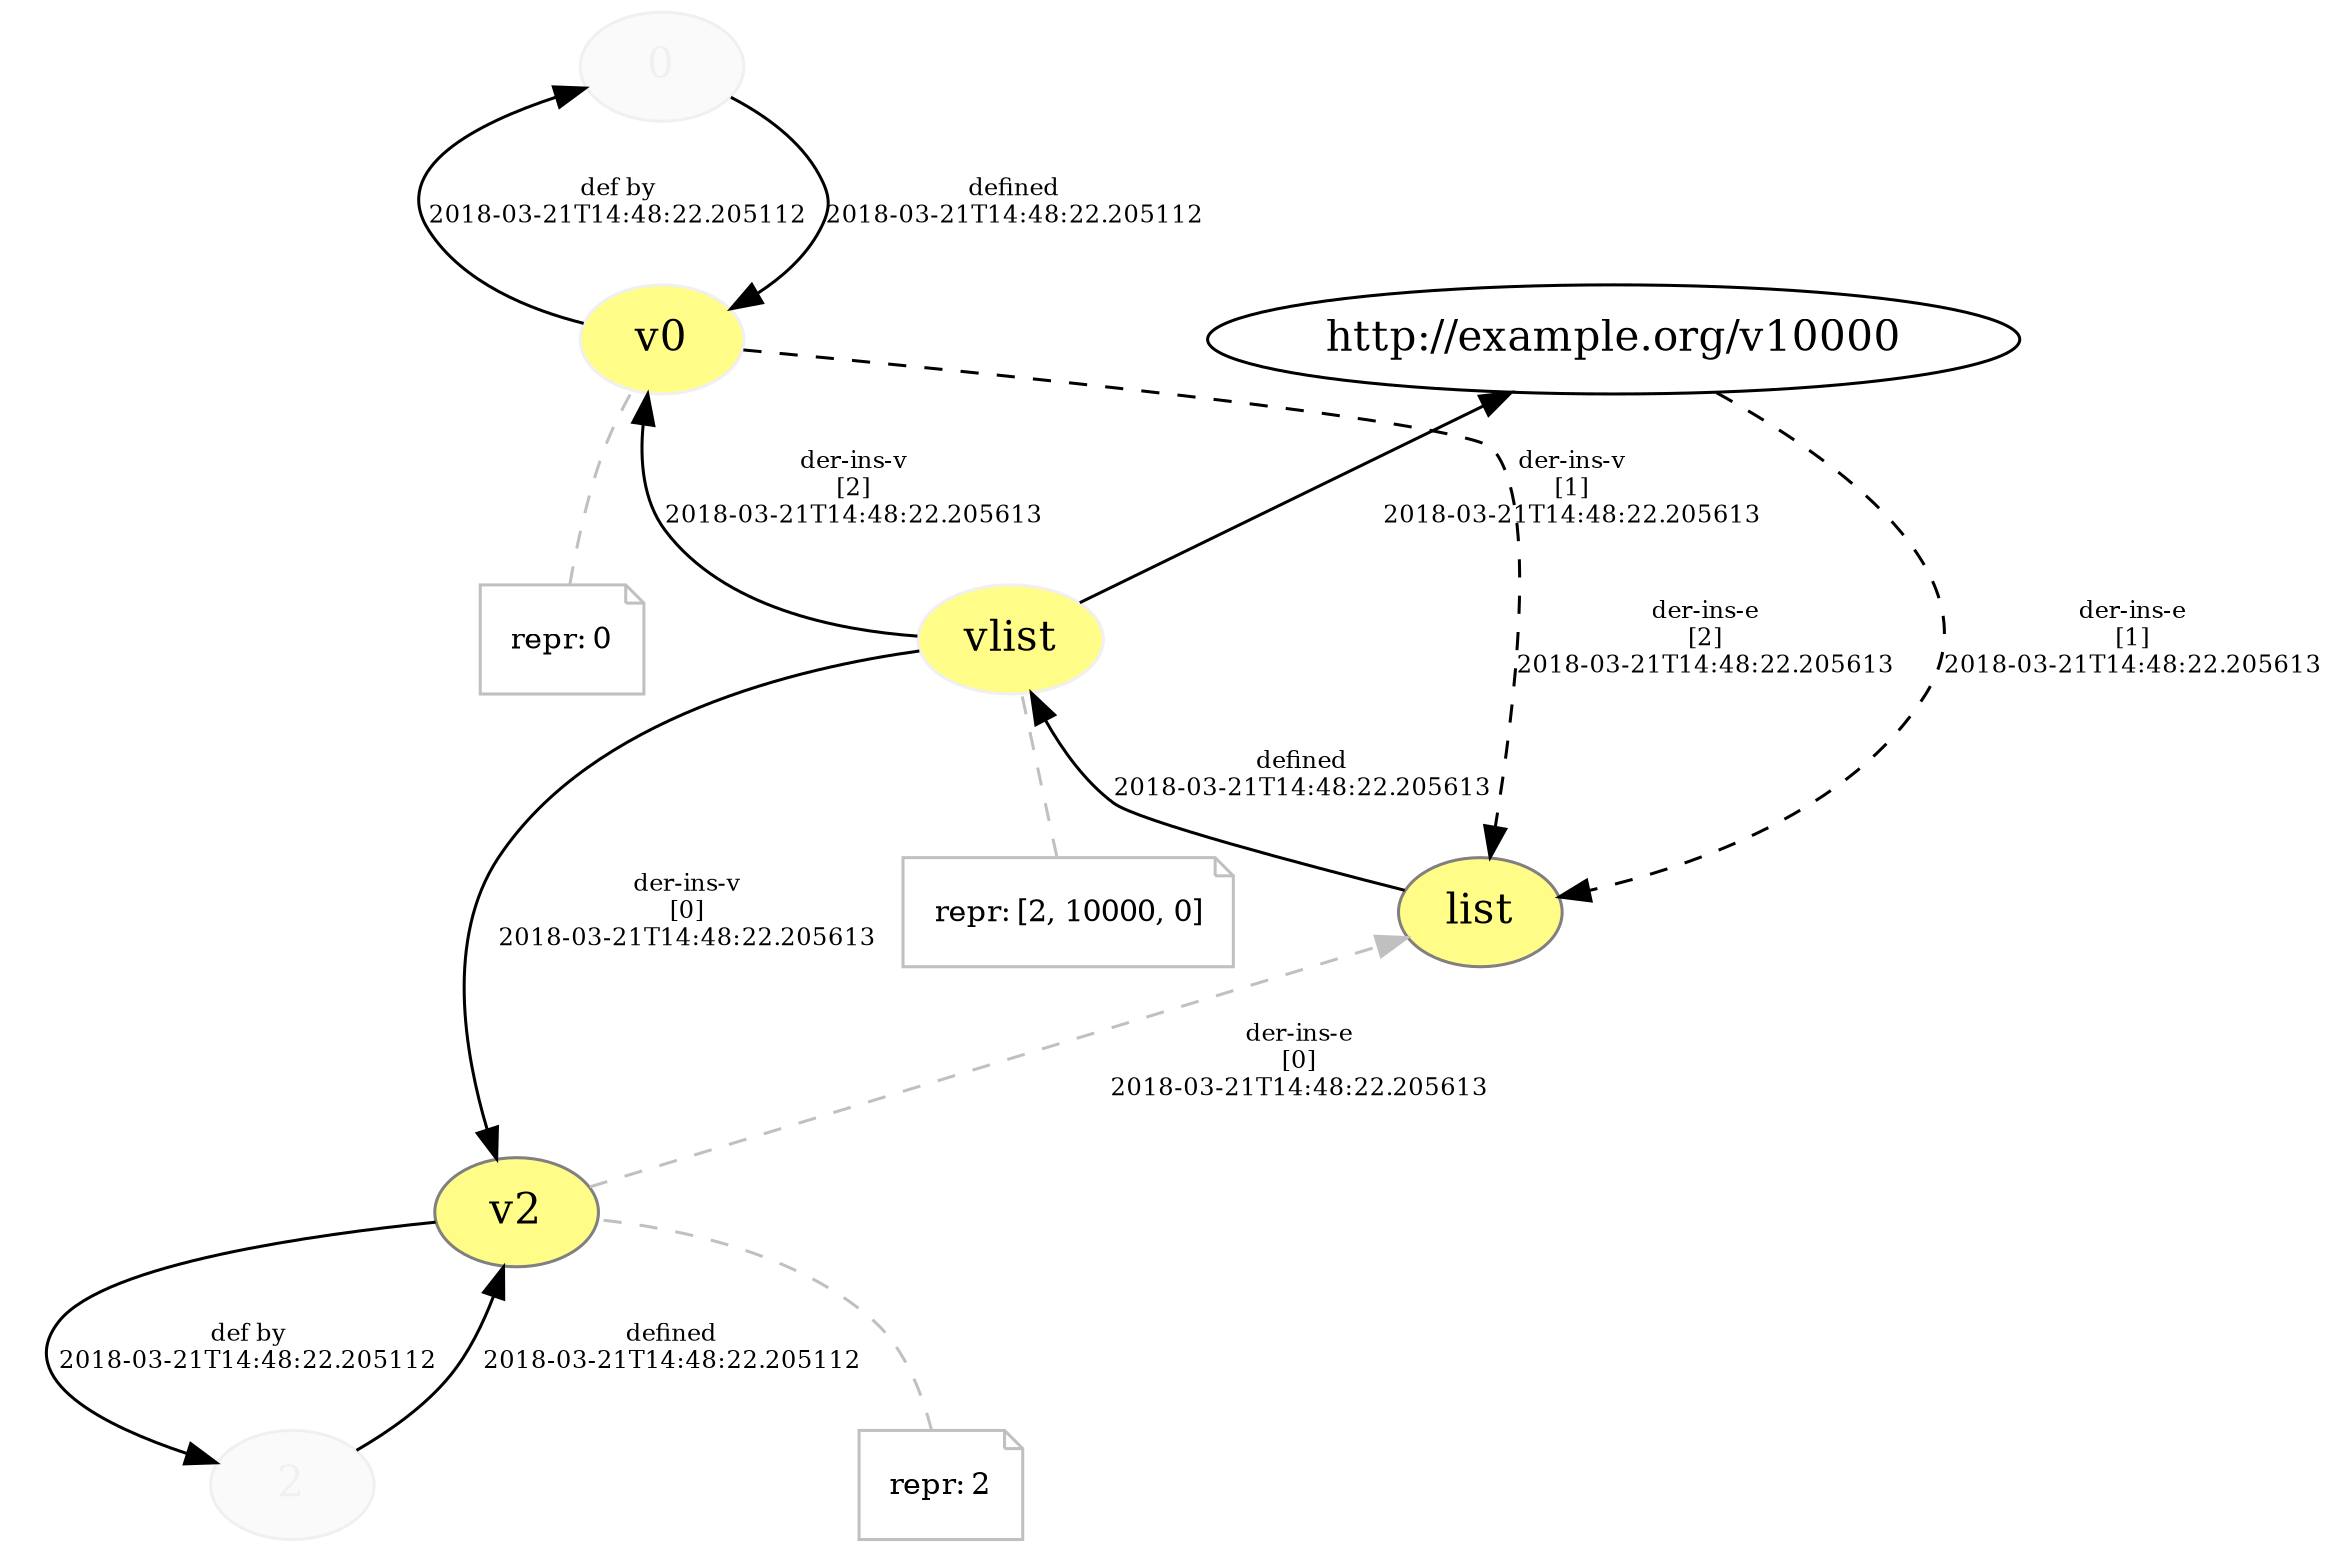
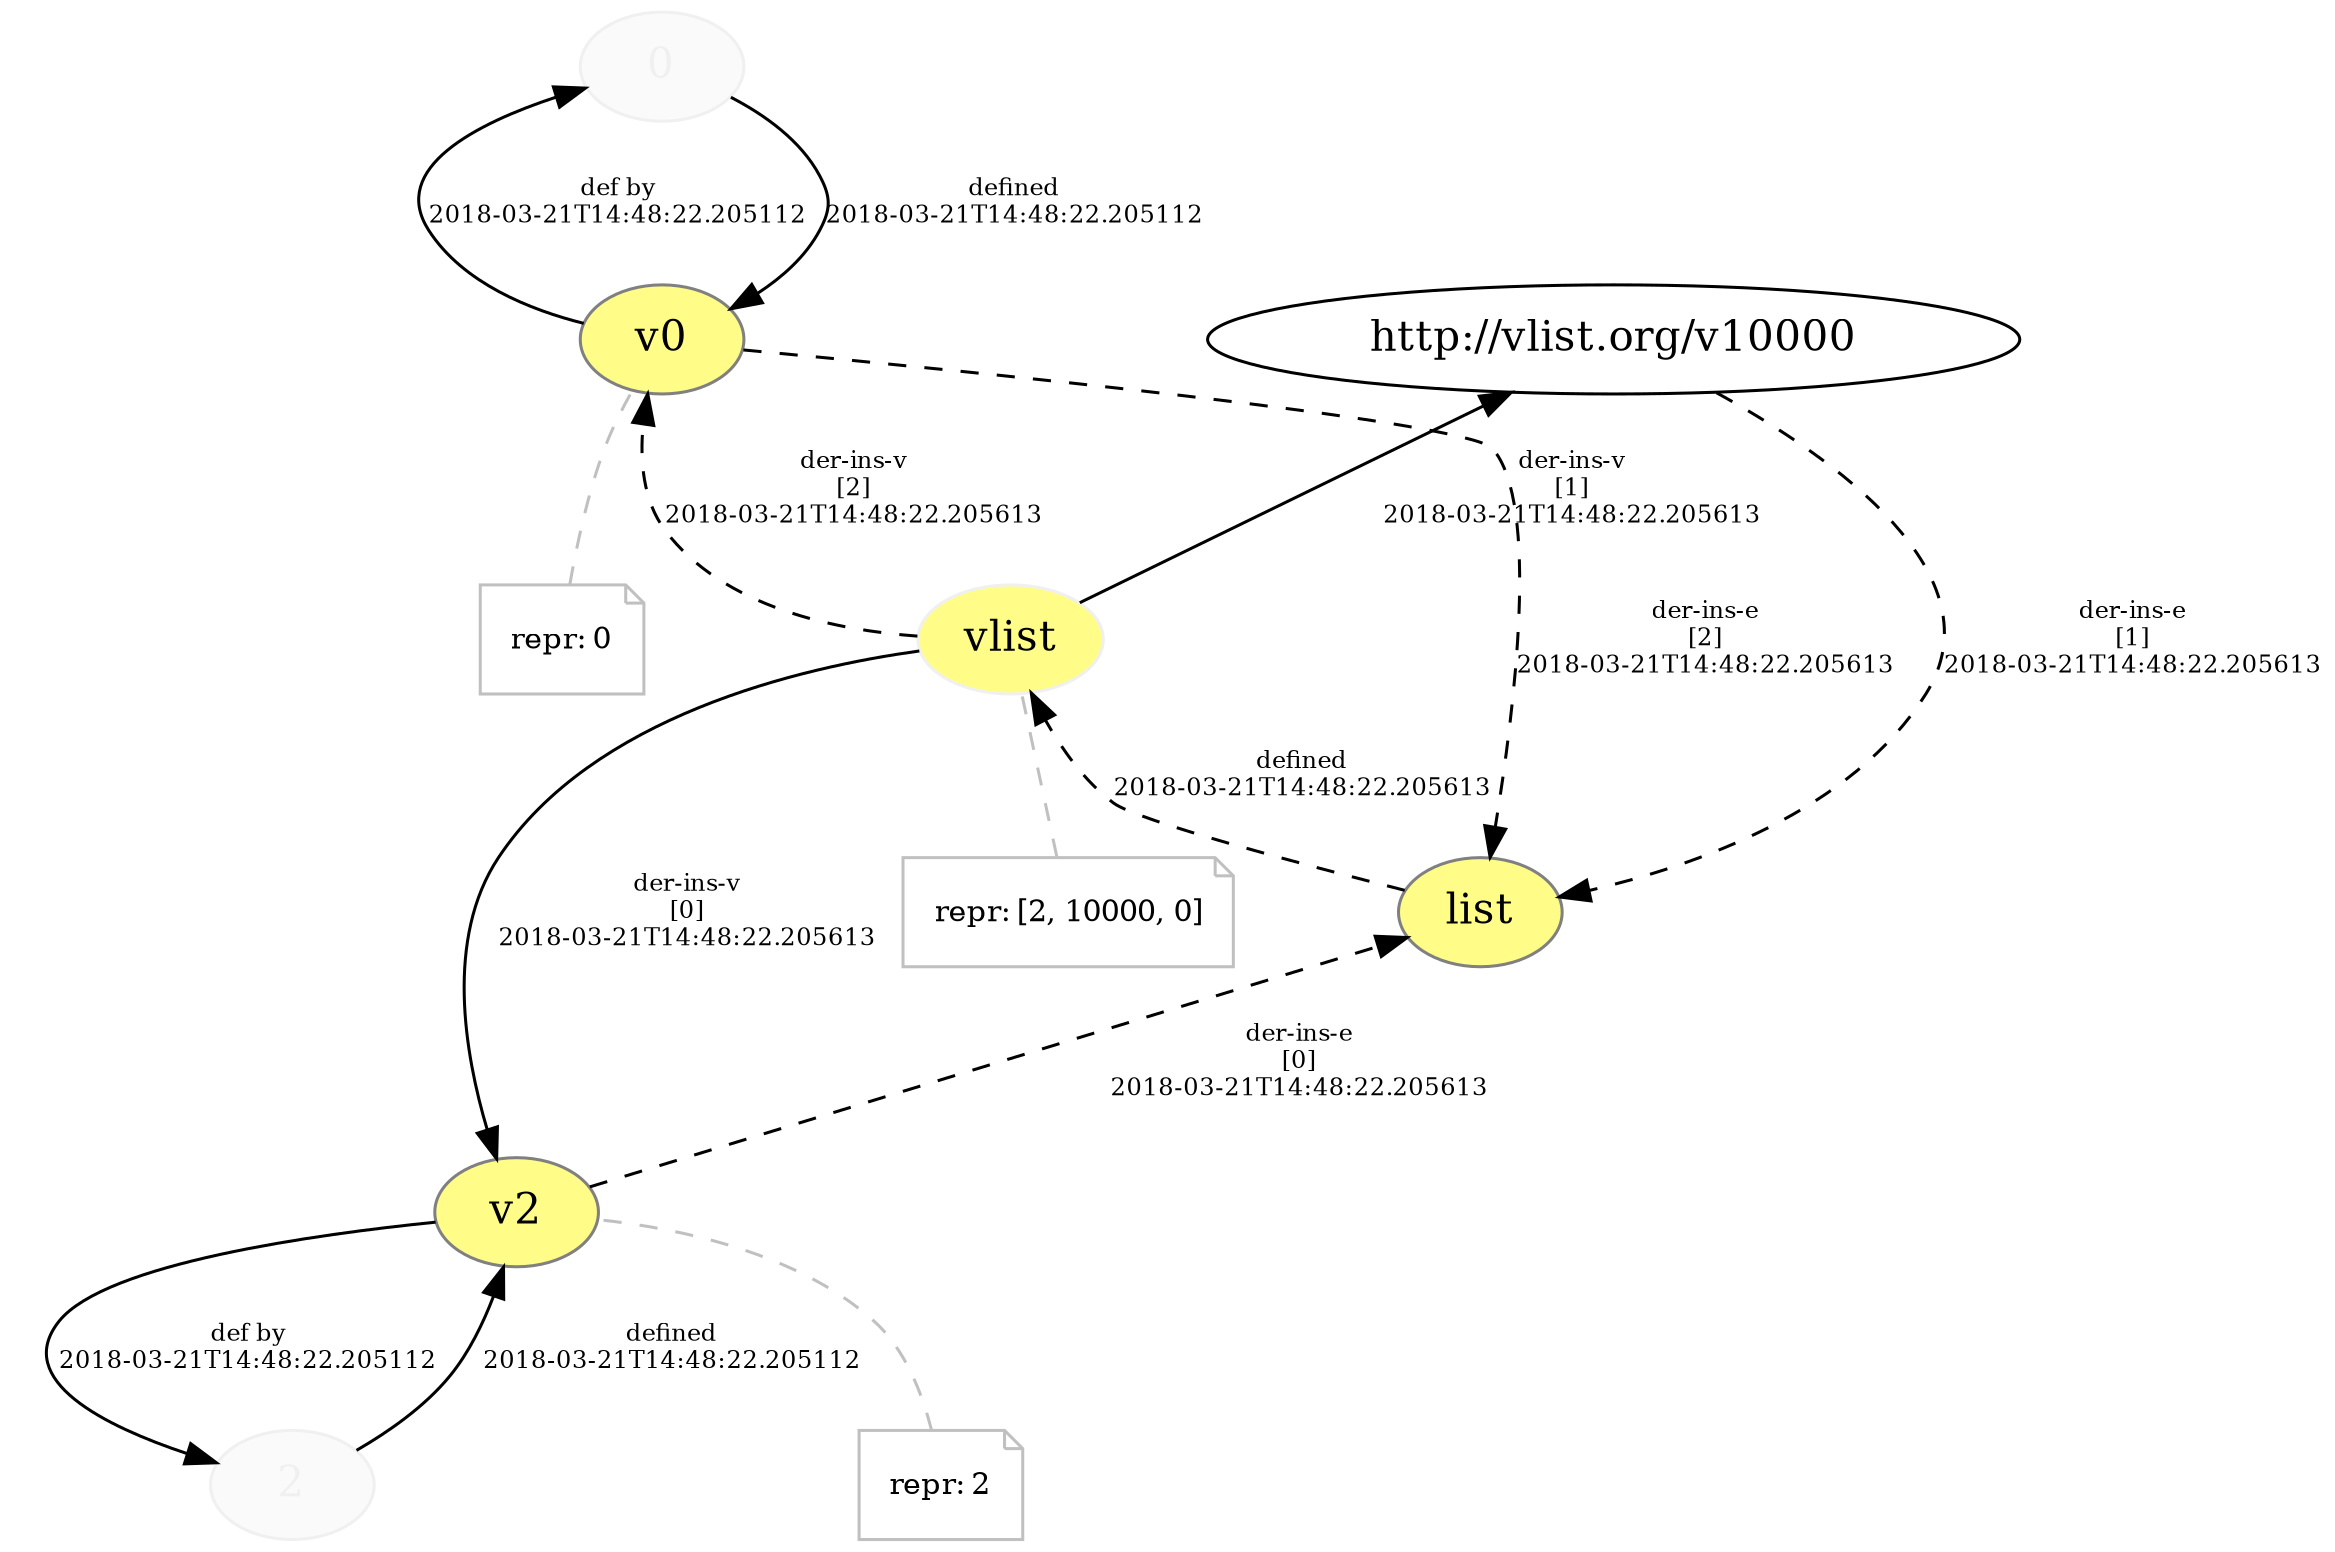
(662, 339) -> (662, 339)
(1614, 339) -> (1614, 339)
(730, 586) -> (730, 586)
(1206, 836) -> (1206, 836)
(984, 1067) -> (984, 1067)
